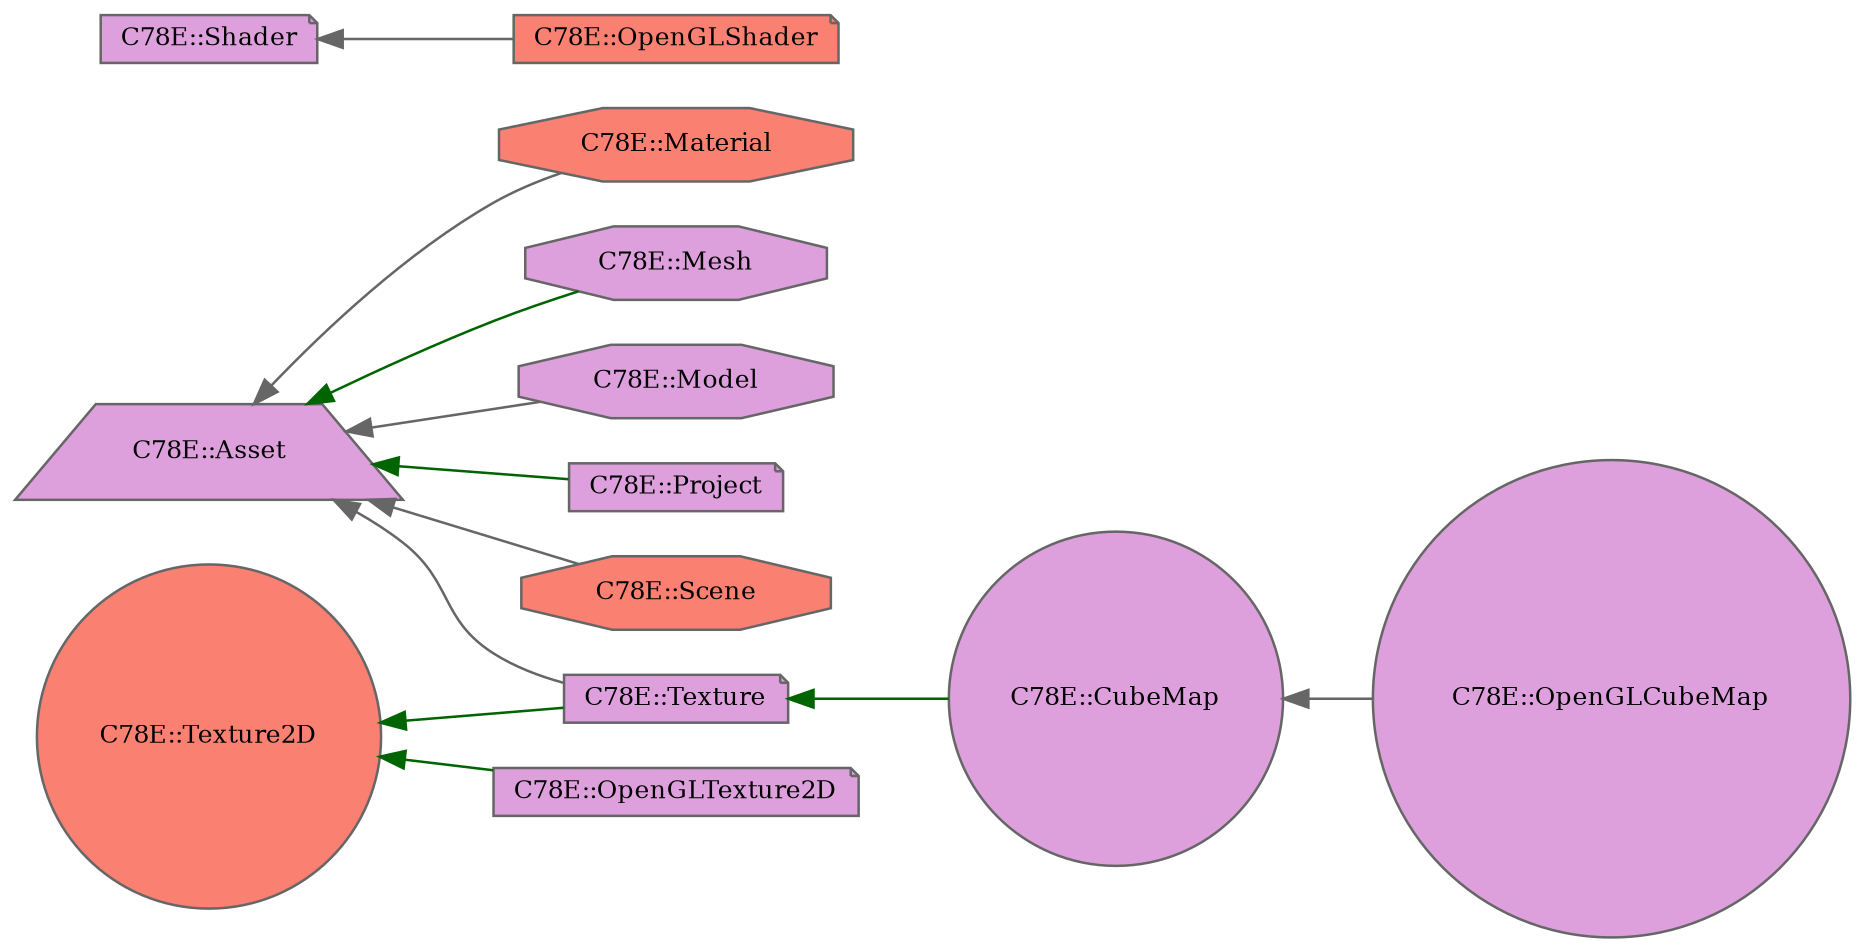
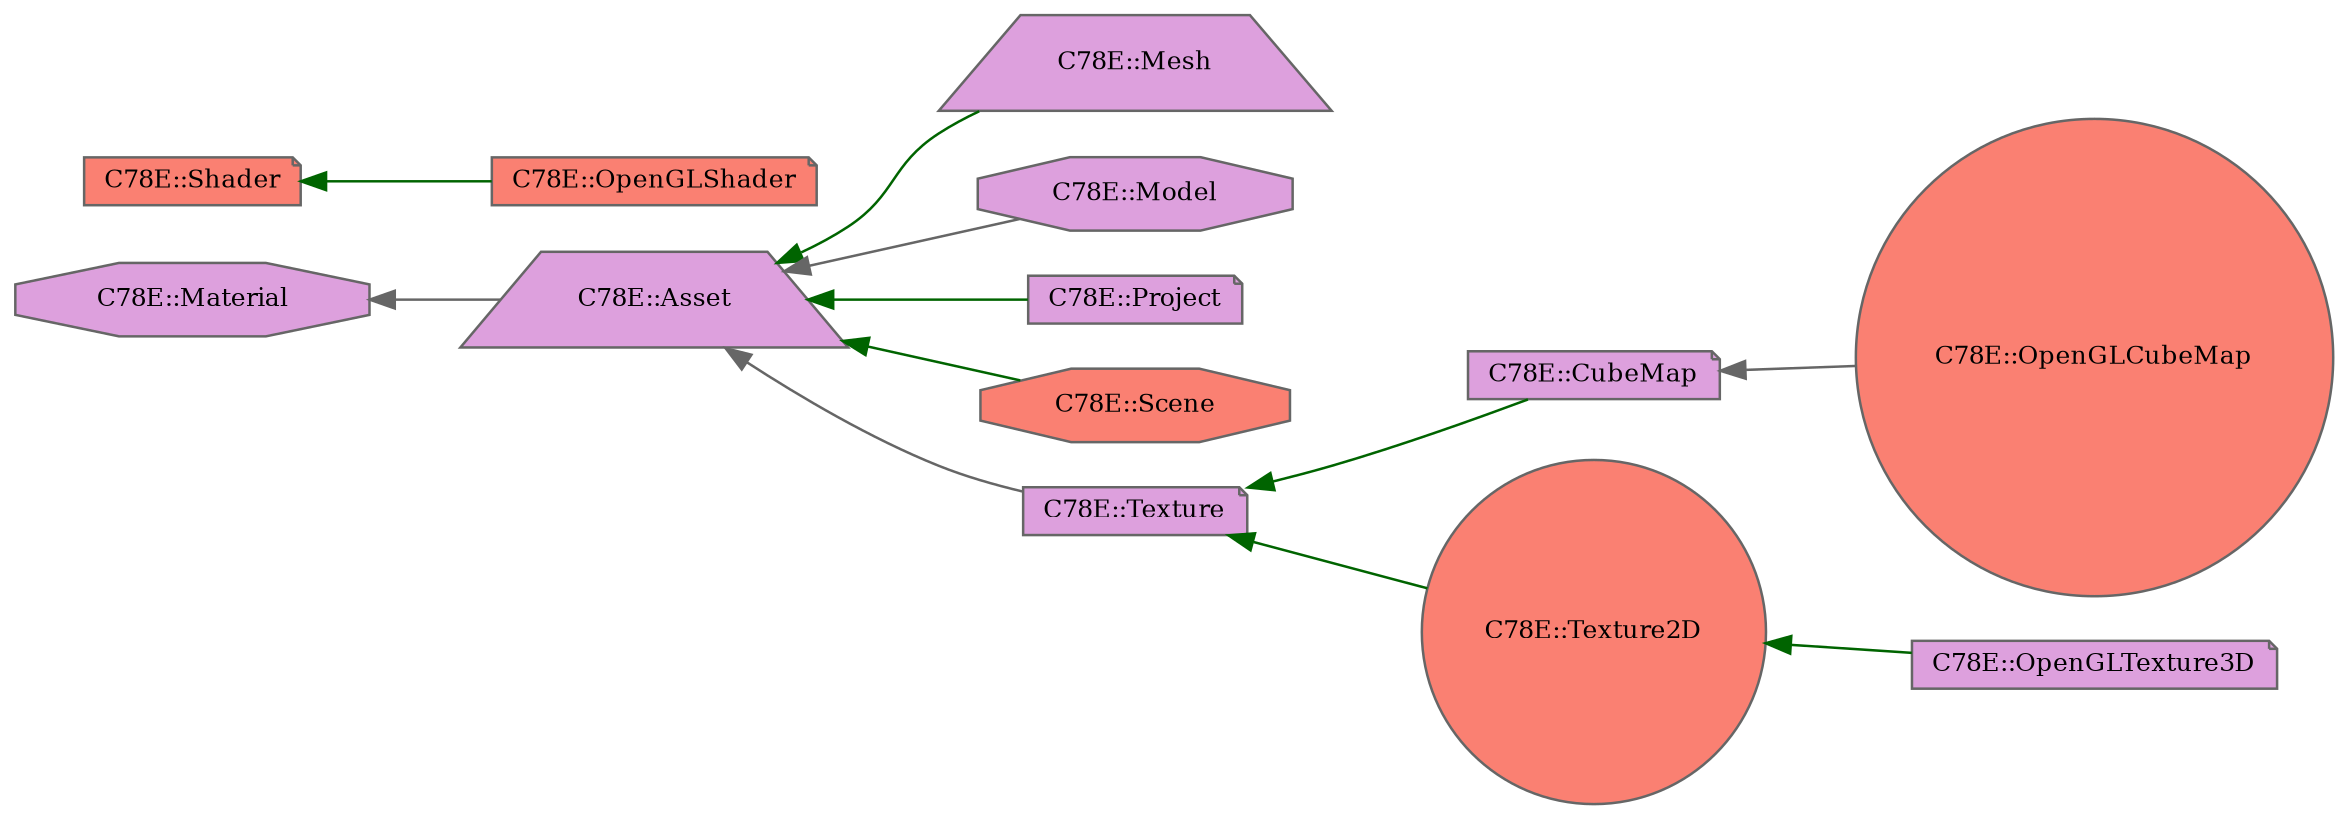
(209, 39) -> (192, 181)
(428, 39) -> (409, 181)
(676, 145) -> (192, 300)
(405, 263) -> (448, 300)
(676, 263) -> (1135, 63)
(486, 536) -> (944, 363)
(1116, 699) -> (1594, 375)
(1612, 699) -> (2095, 358)
(485, 714) -> (1340, 565)
(676, 792) -> (2095, 665)
